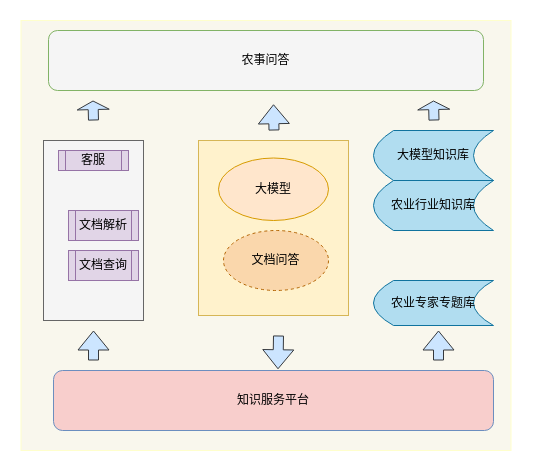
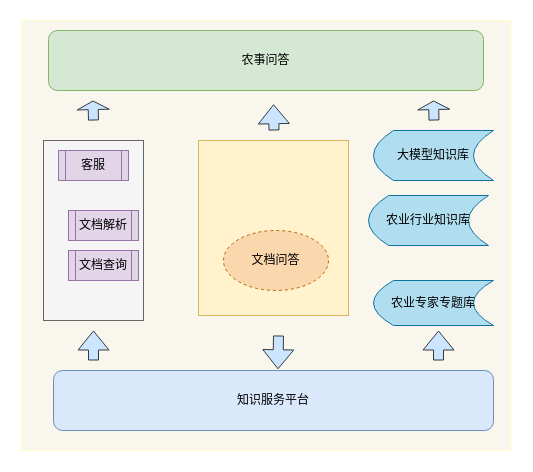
(266, 61) -> (266, 61)
(94, 161) -> (94, 166)
(274, 189) -> none
(434, 206) -> (429, 221)
(274, 401) -> (274, 401)
